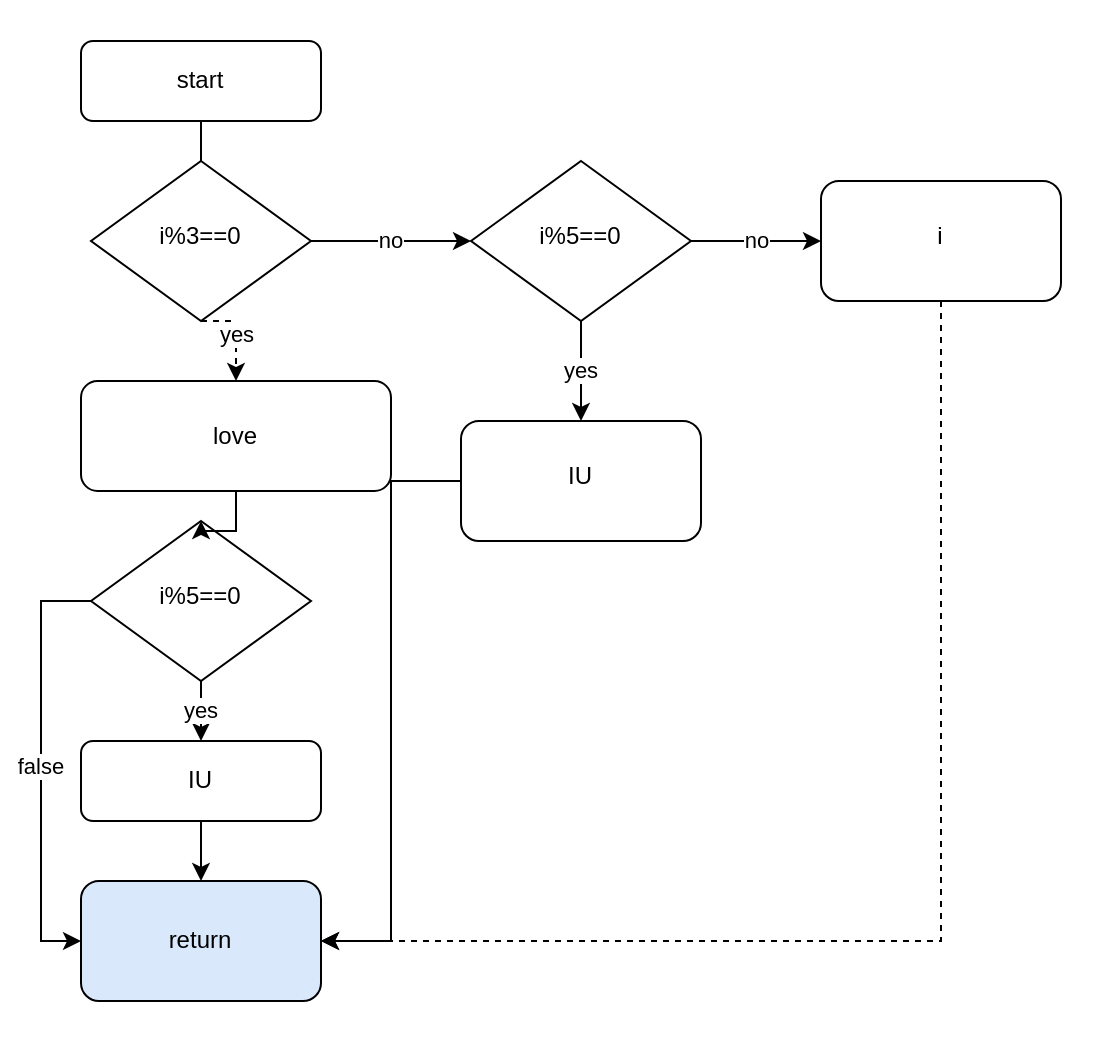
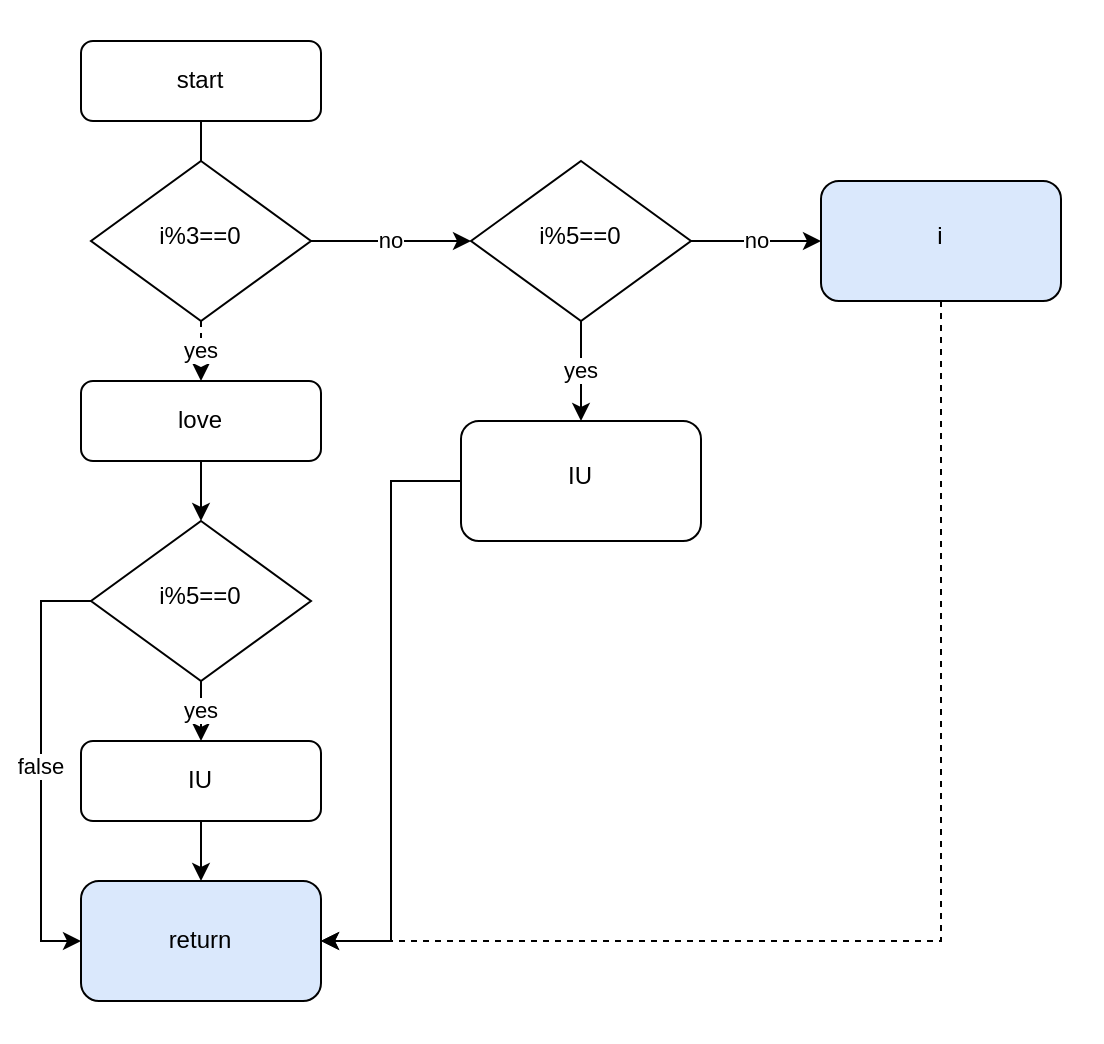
(941, 241) -> (941, 241)
(236, 436) -> (201, 421)
